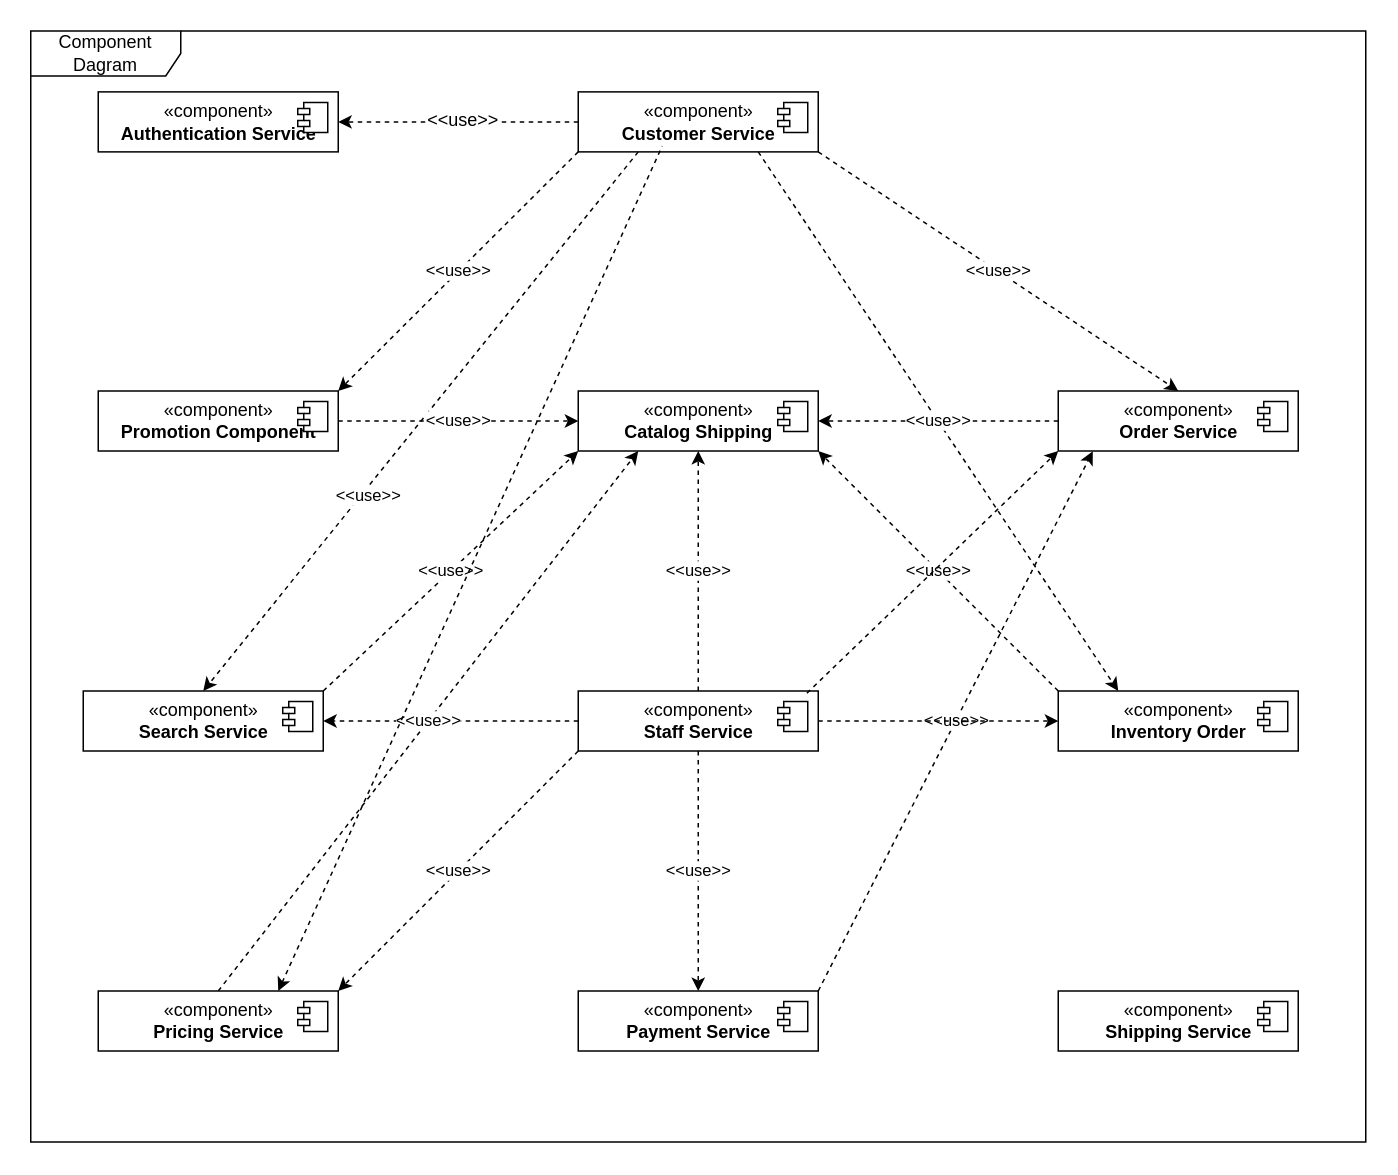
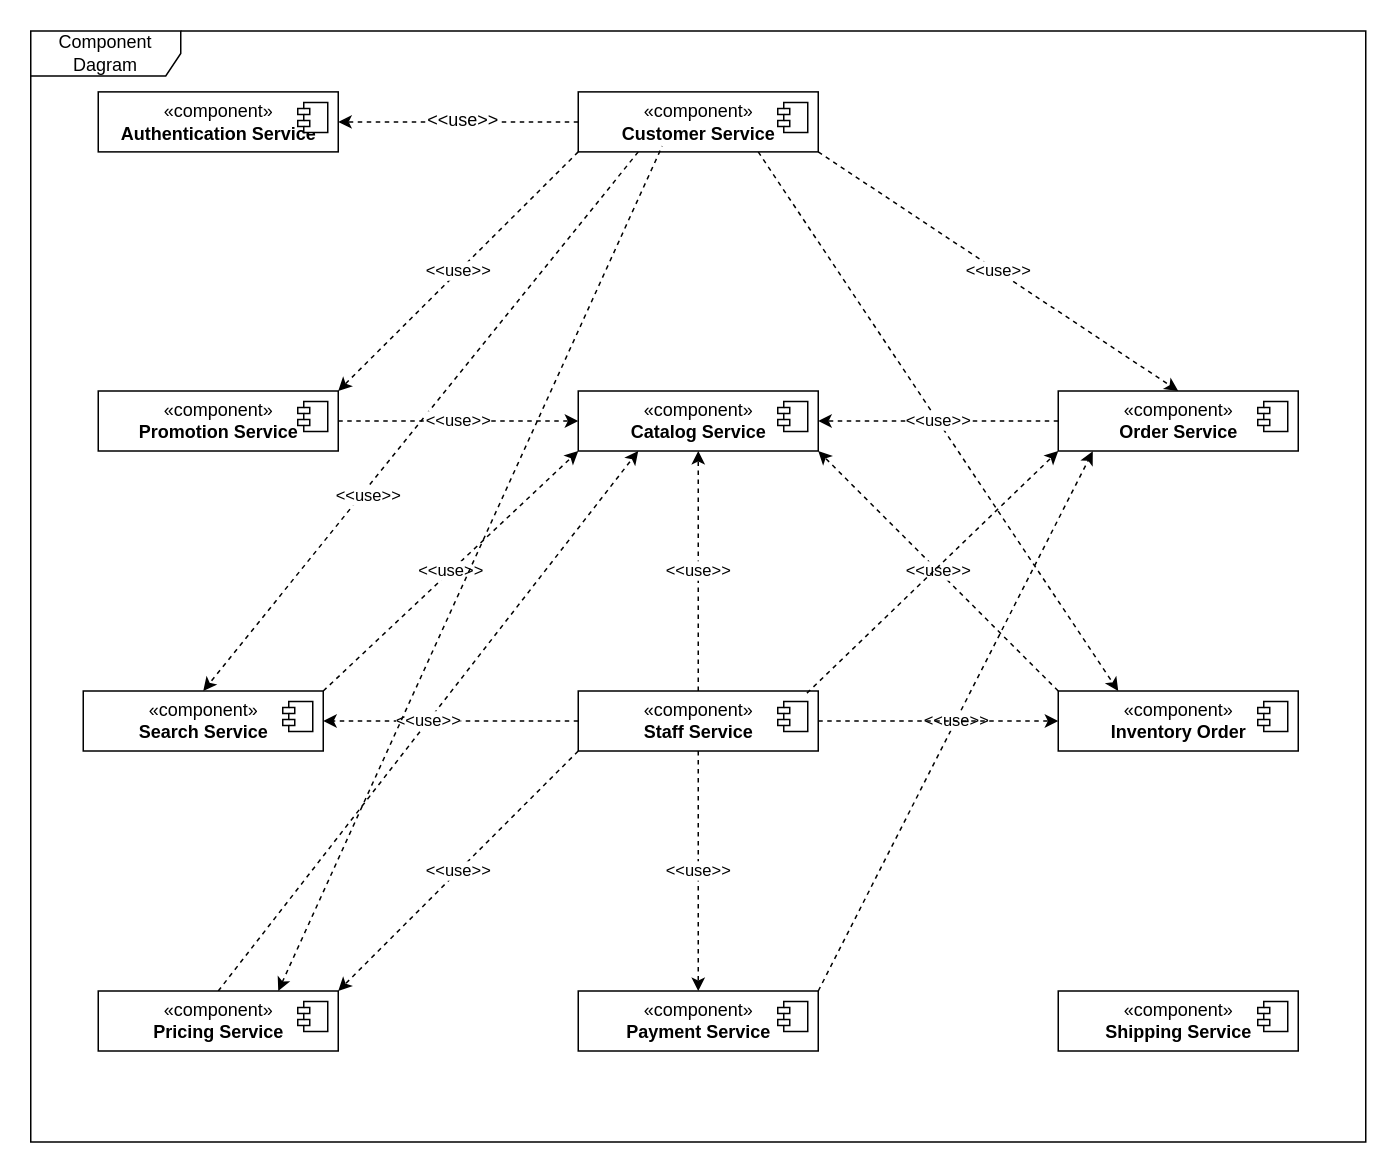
(219, 421) -> (219, 421)
(699, 421) -> (699, 421)
